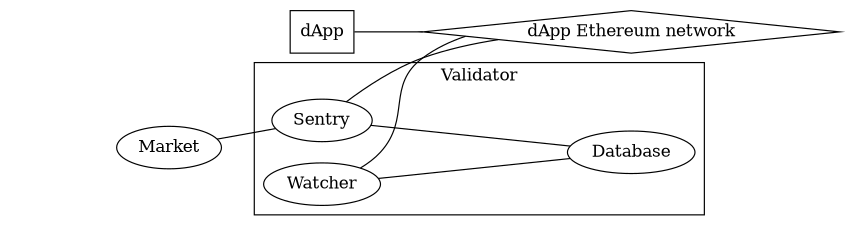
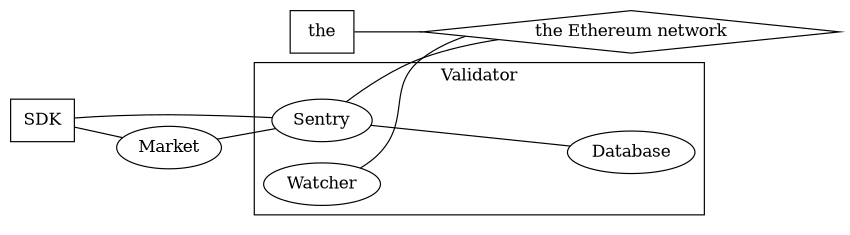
(322, 32) -> (322, 32)
(631, 32) -> (631, 32)
none -> (42, 120)
(474, 168) -> none
